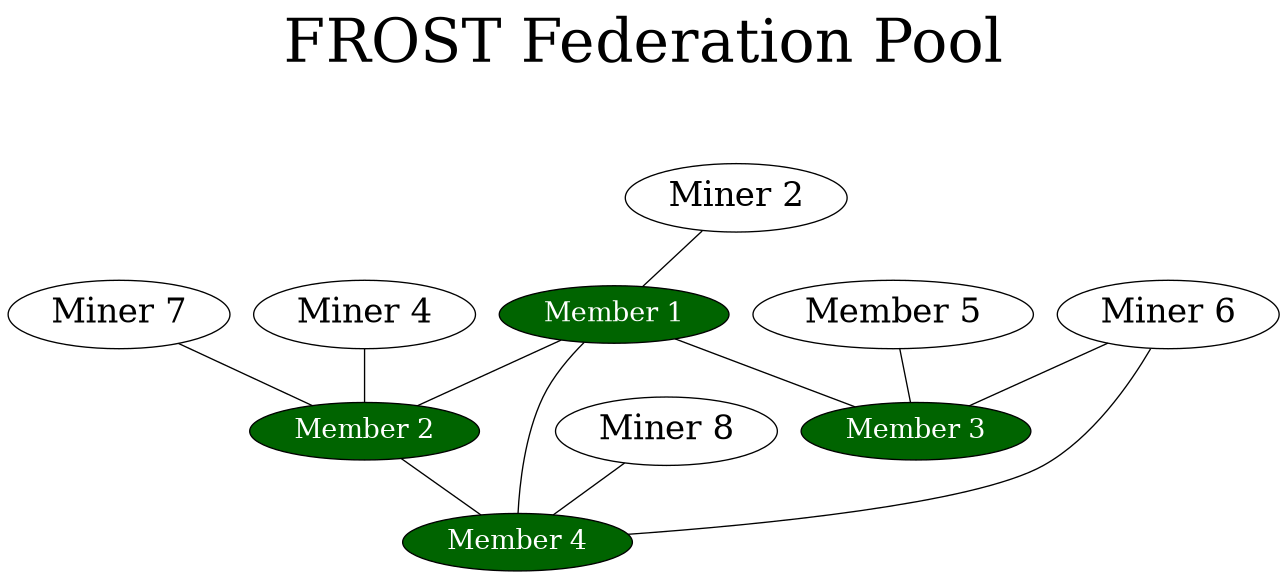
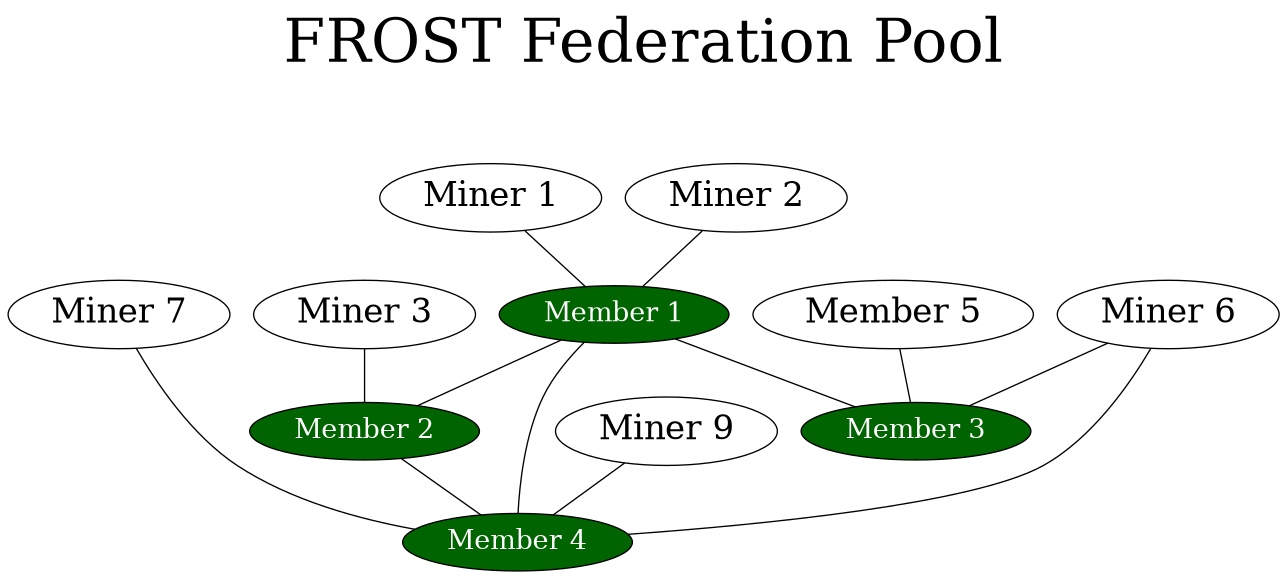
none -> (491, 198)
(365, 315) -> (365, 315)
(246, 375) -> (252, 474)
(666, 431) -> (666, 431)
